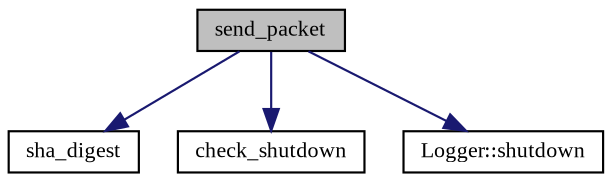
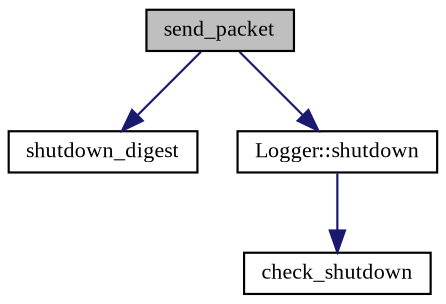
(271, 80) -> (337, 202)
(74, 152) -> (103, 152)
